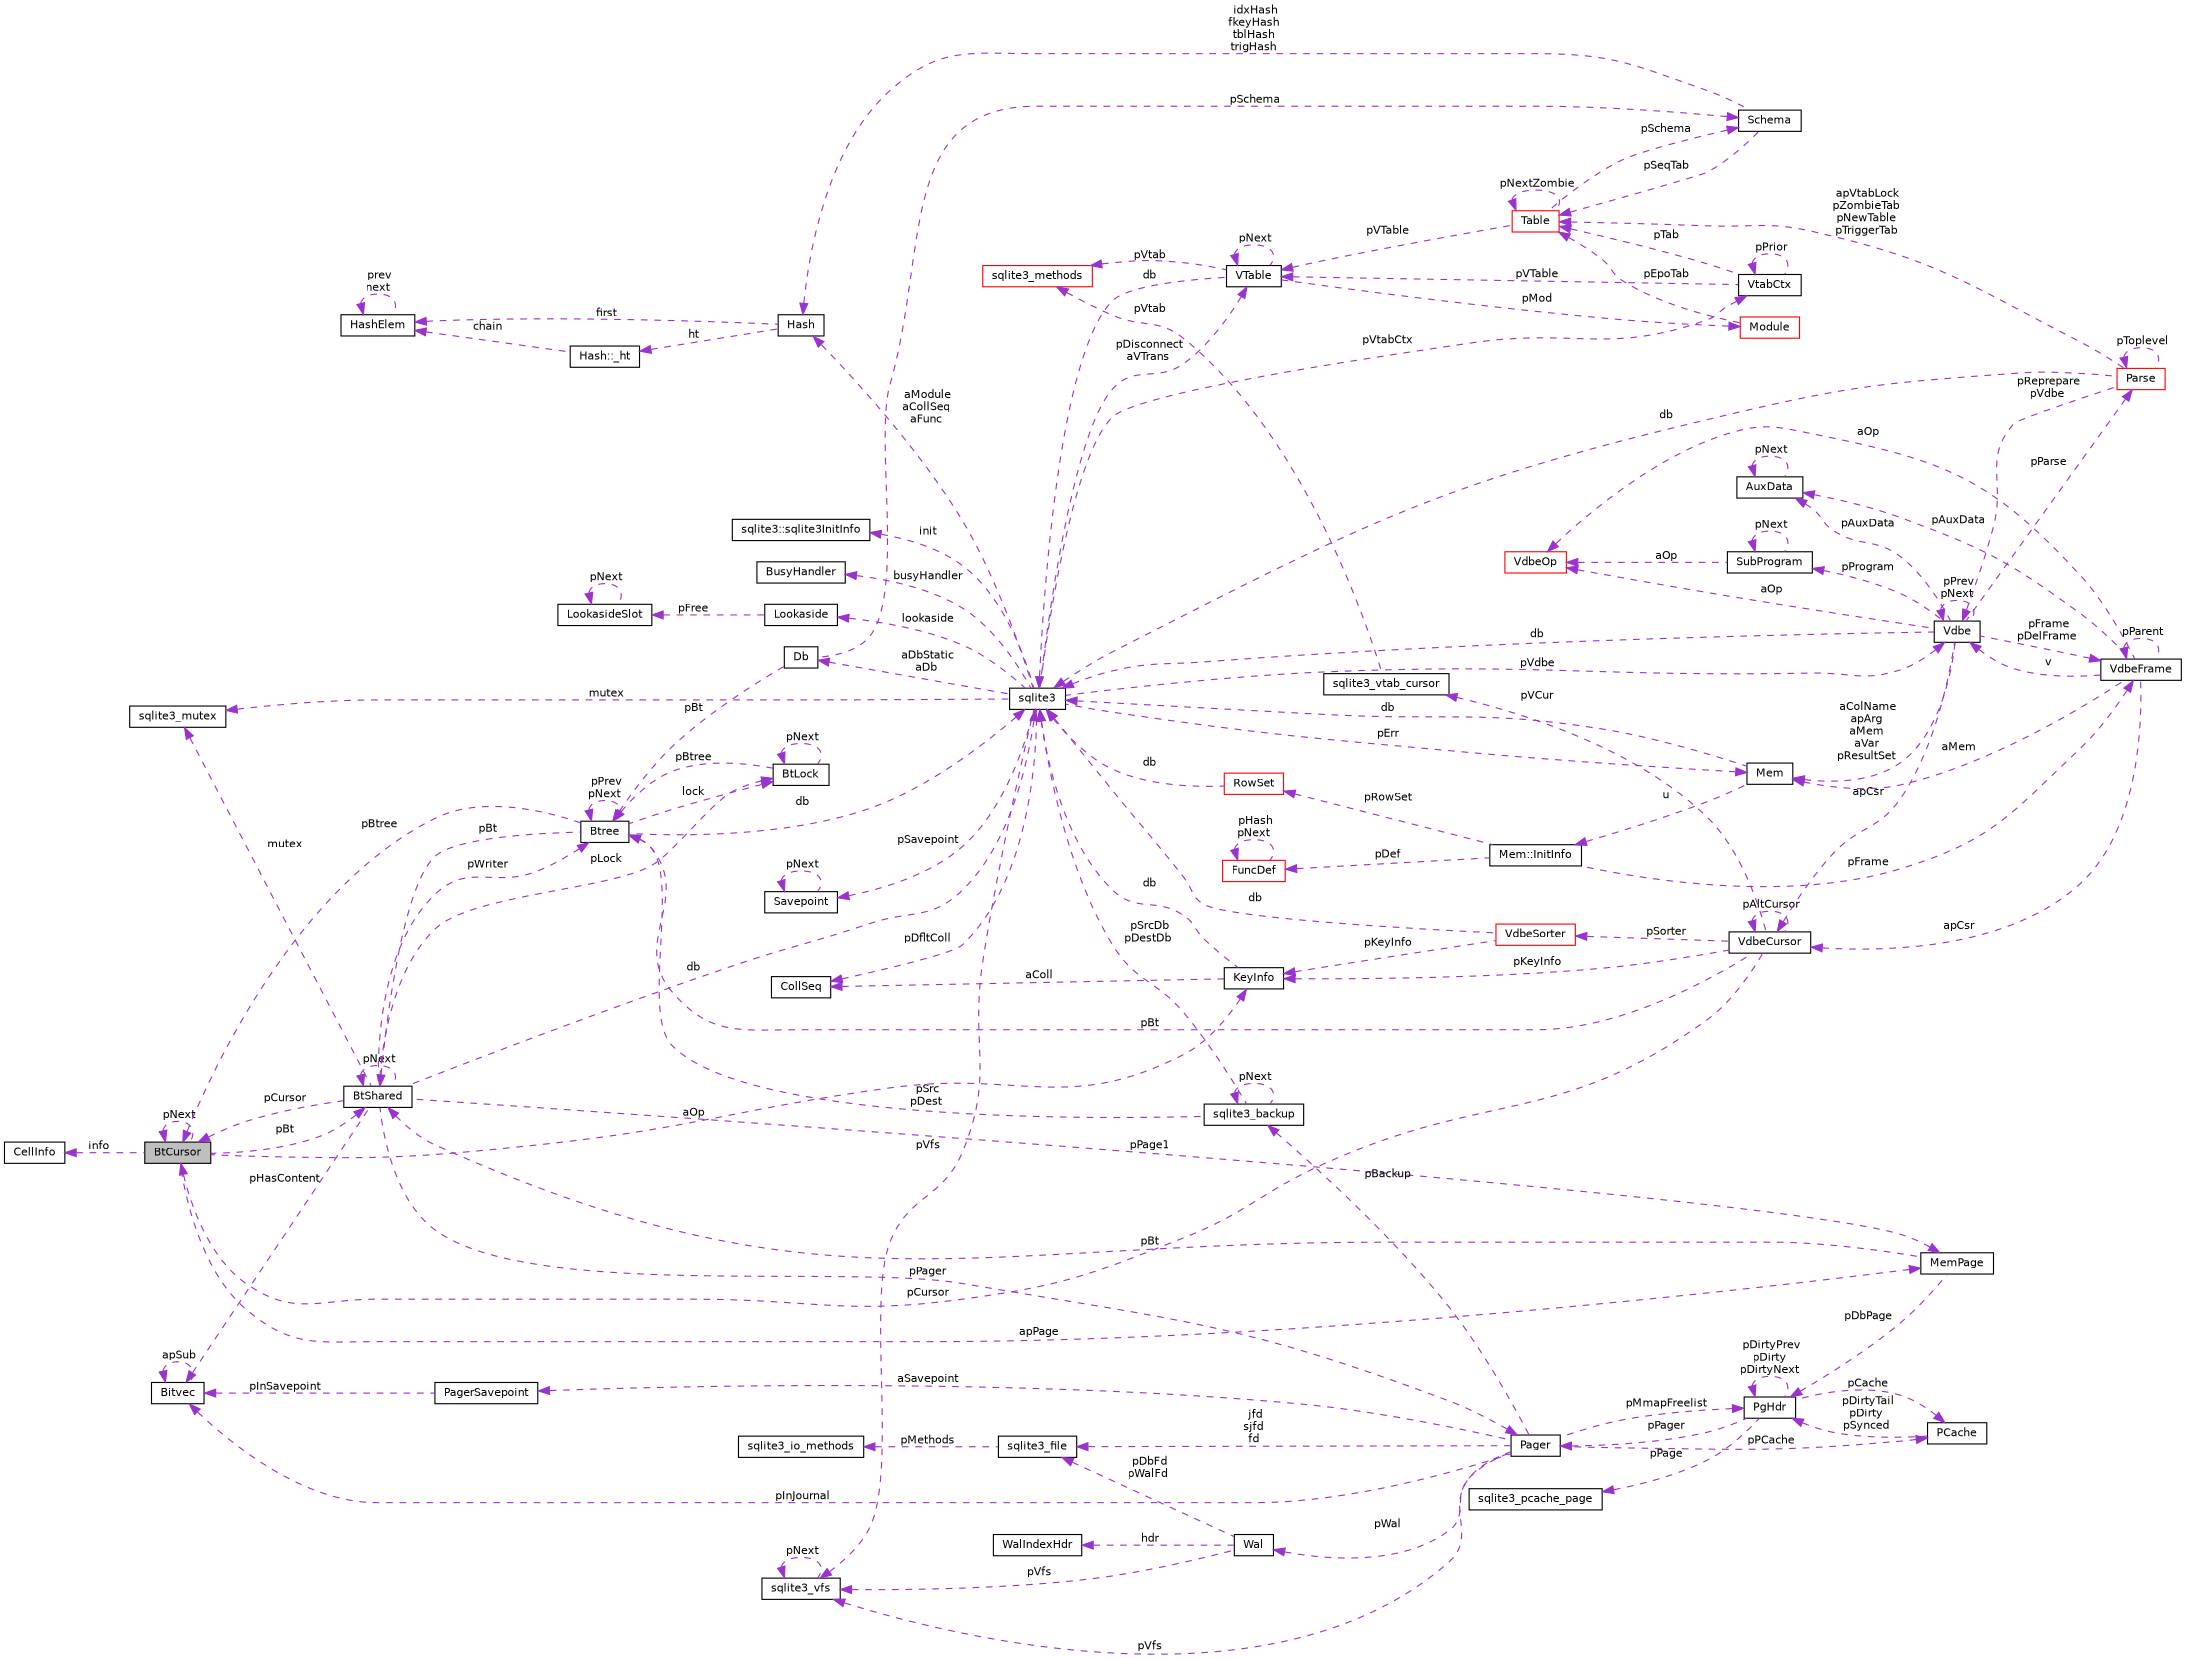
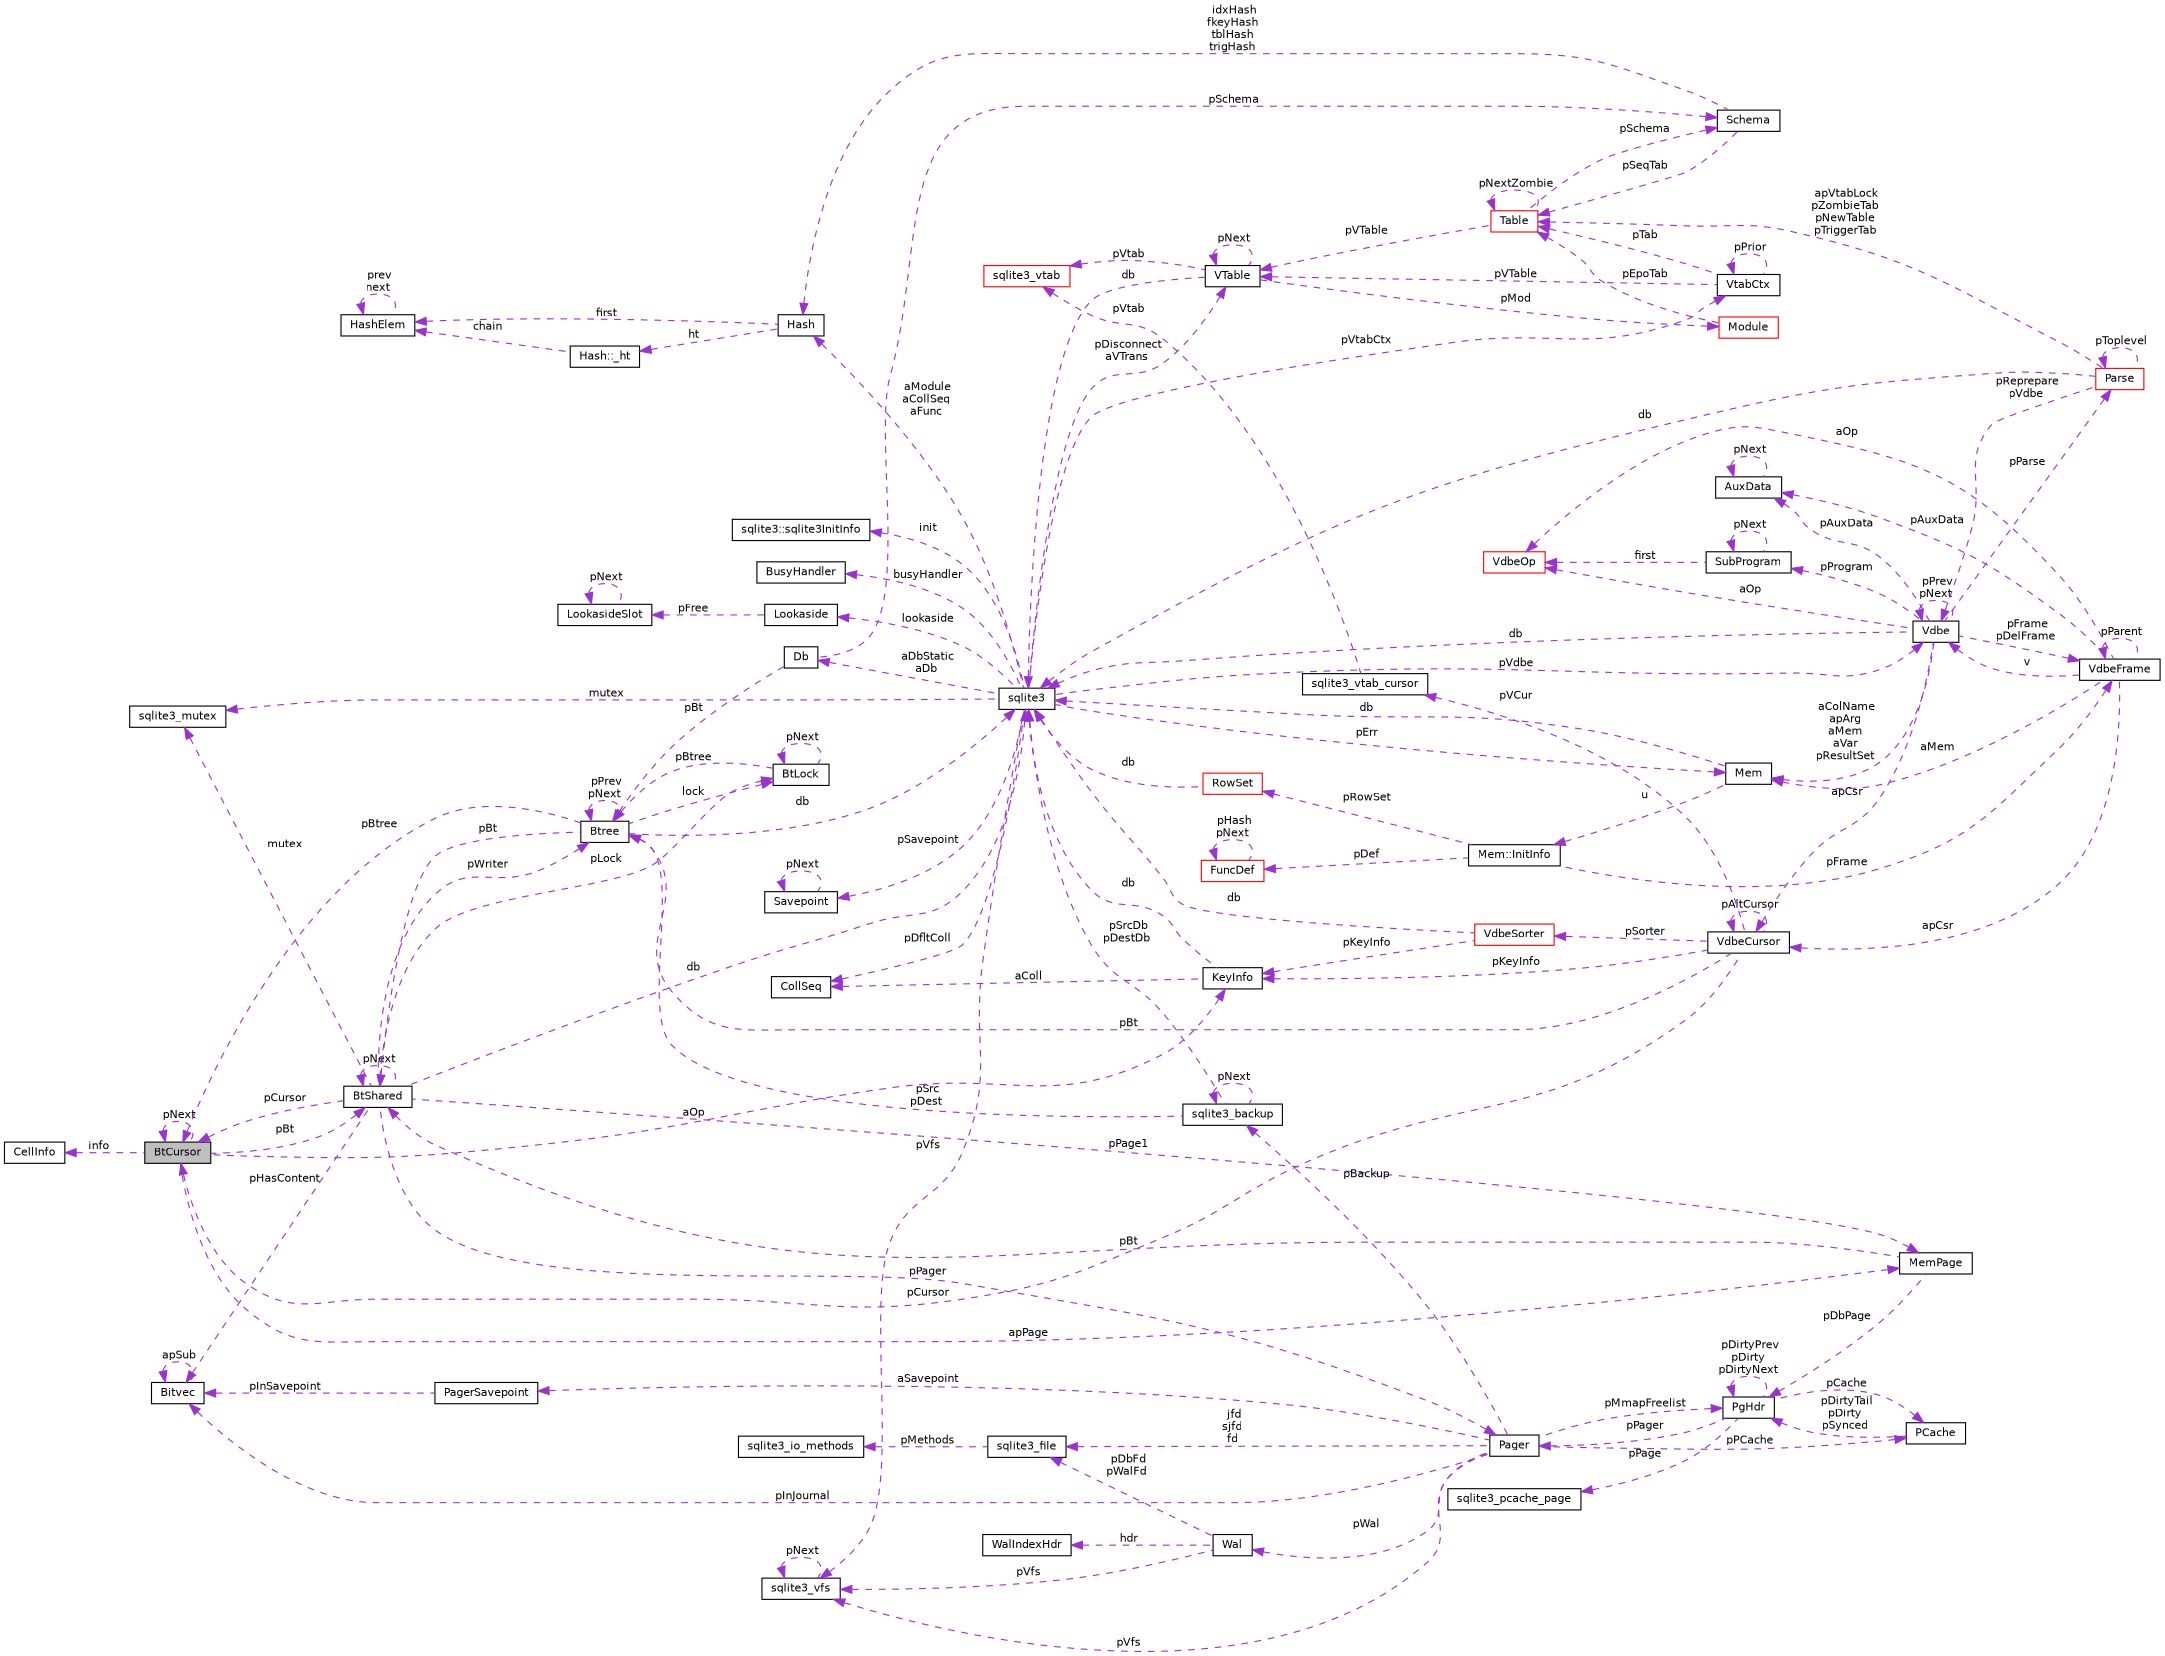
(1038, 276) -> (1027, 276)
(1665, 556) -> (1644, 556)
